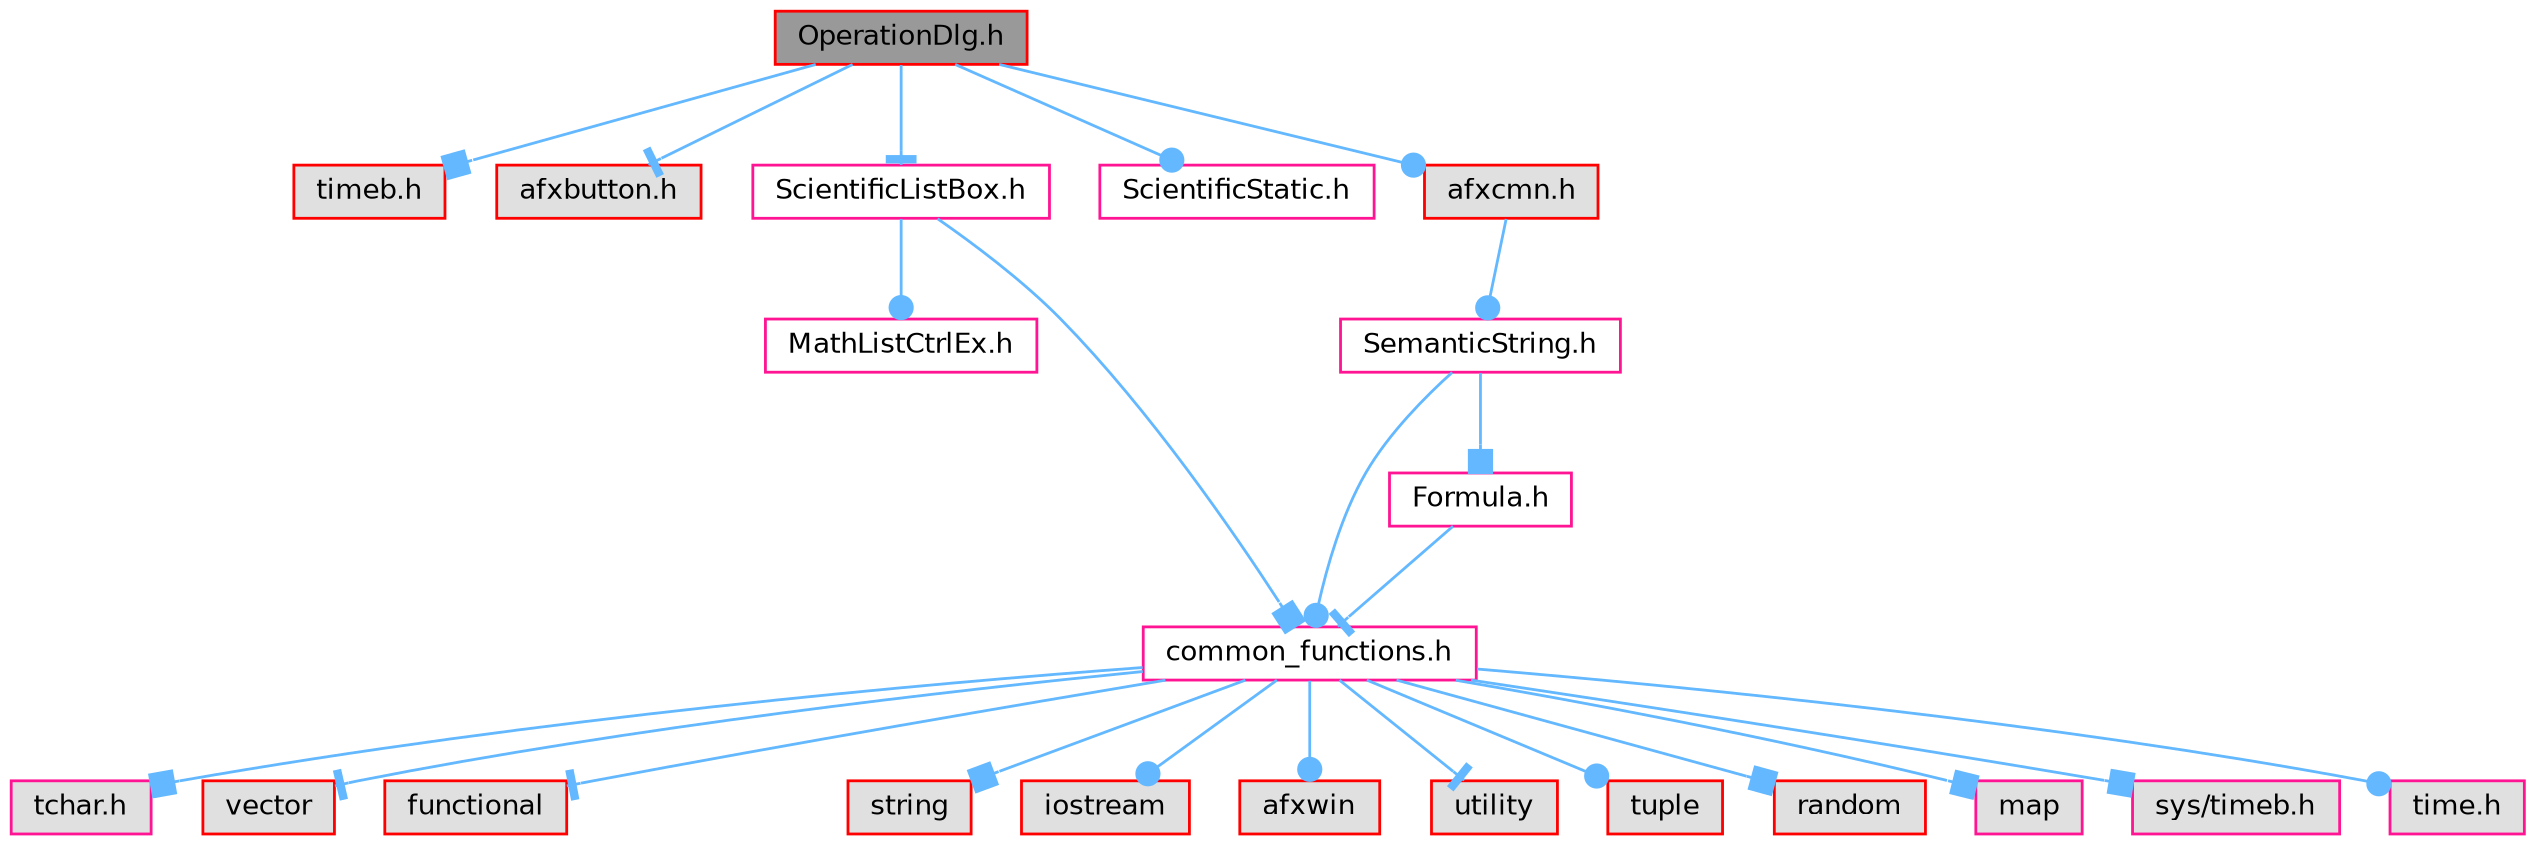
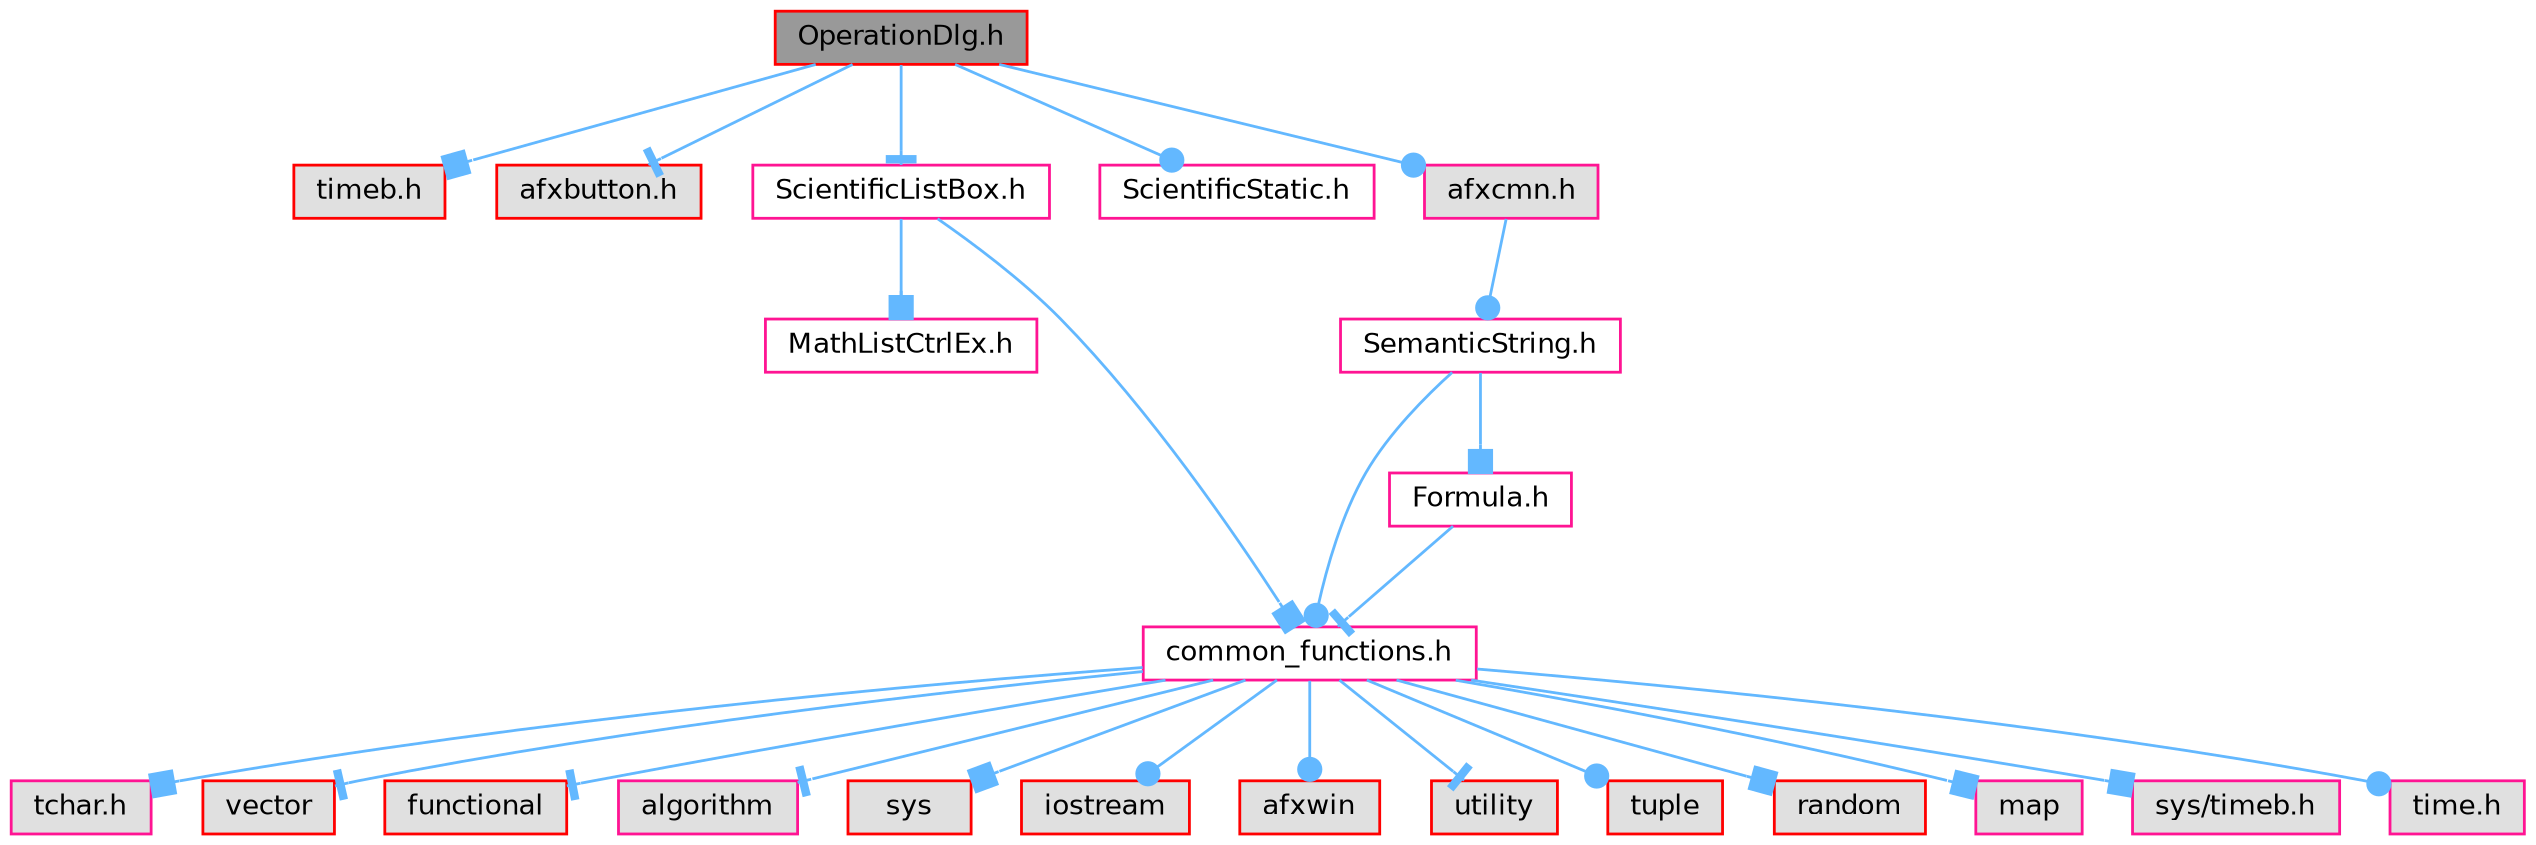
(1511, 192) -> (1511, 192)
(901, 258) -> (901, 258)
none -> (708, 807)
(910, 807) -> (910, 807)
